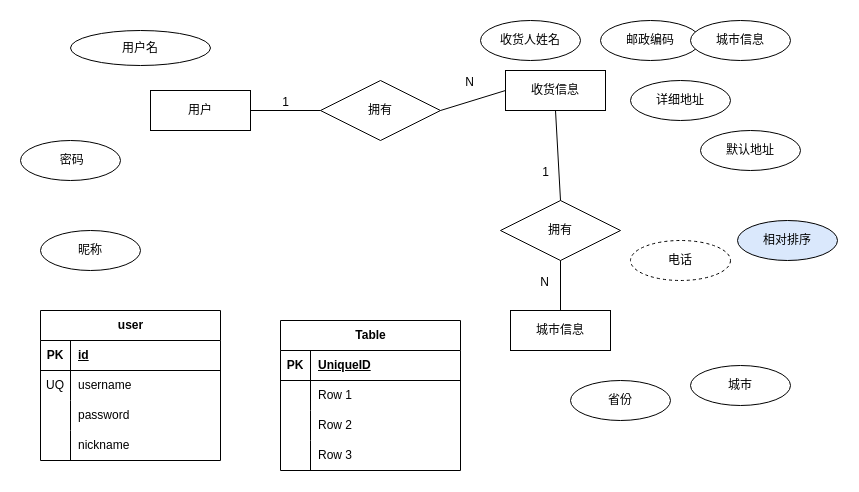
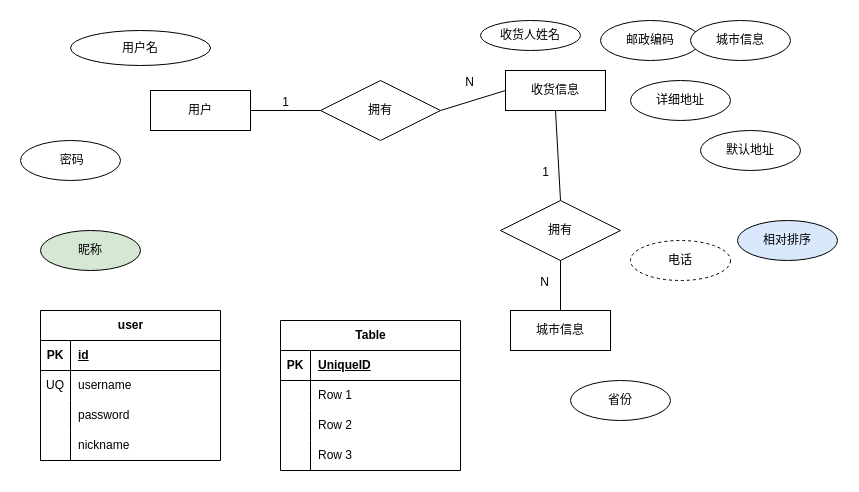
(531, 41) -> (531, 36)
(91, 251) -> (91, 251)
(741, 386) -> none
